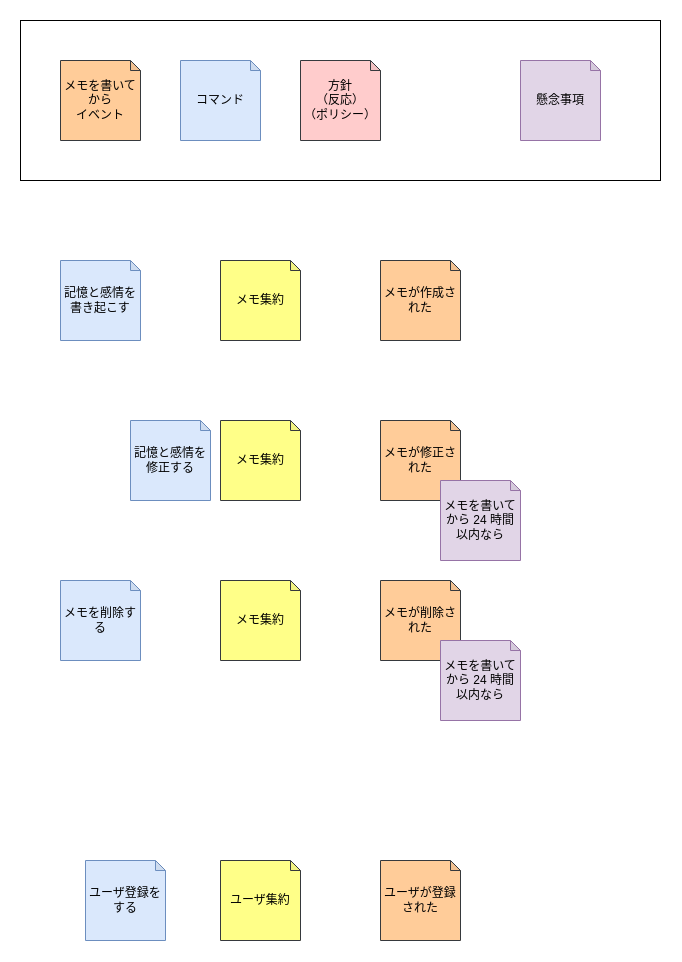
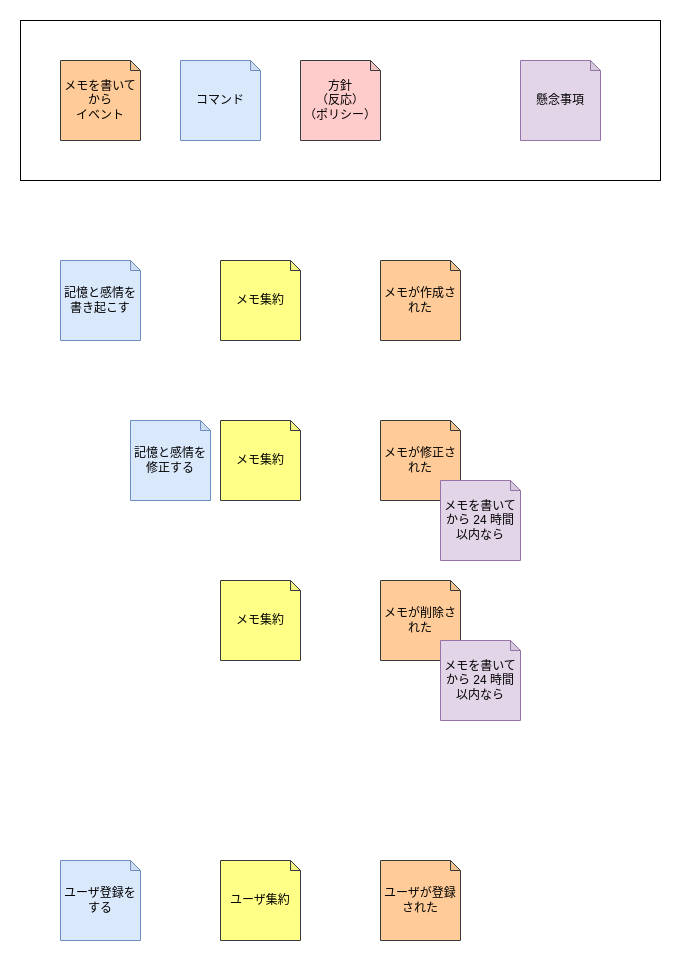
(101, 621) -> none
(126, 901) -> (101, 901)
